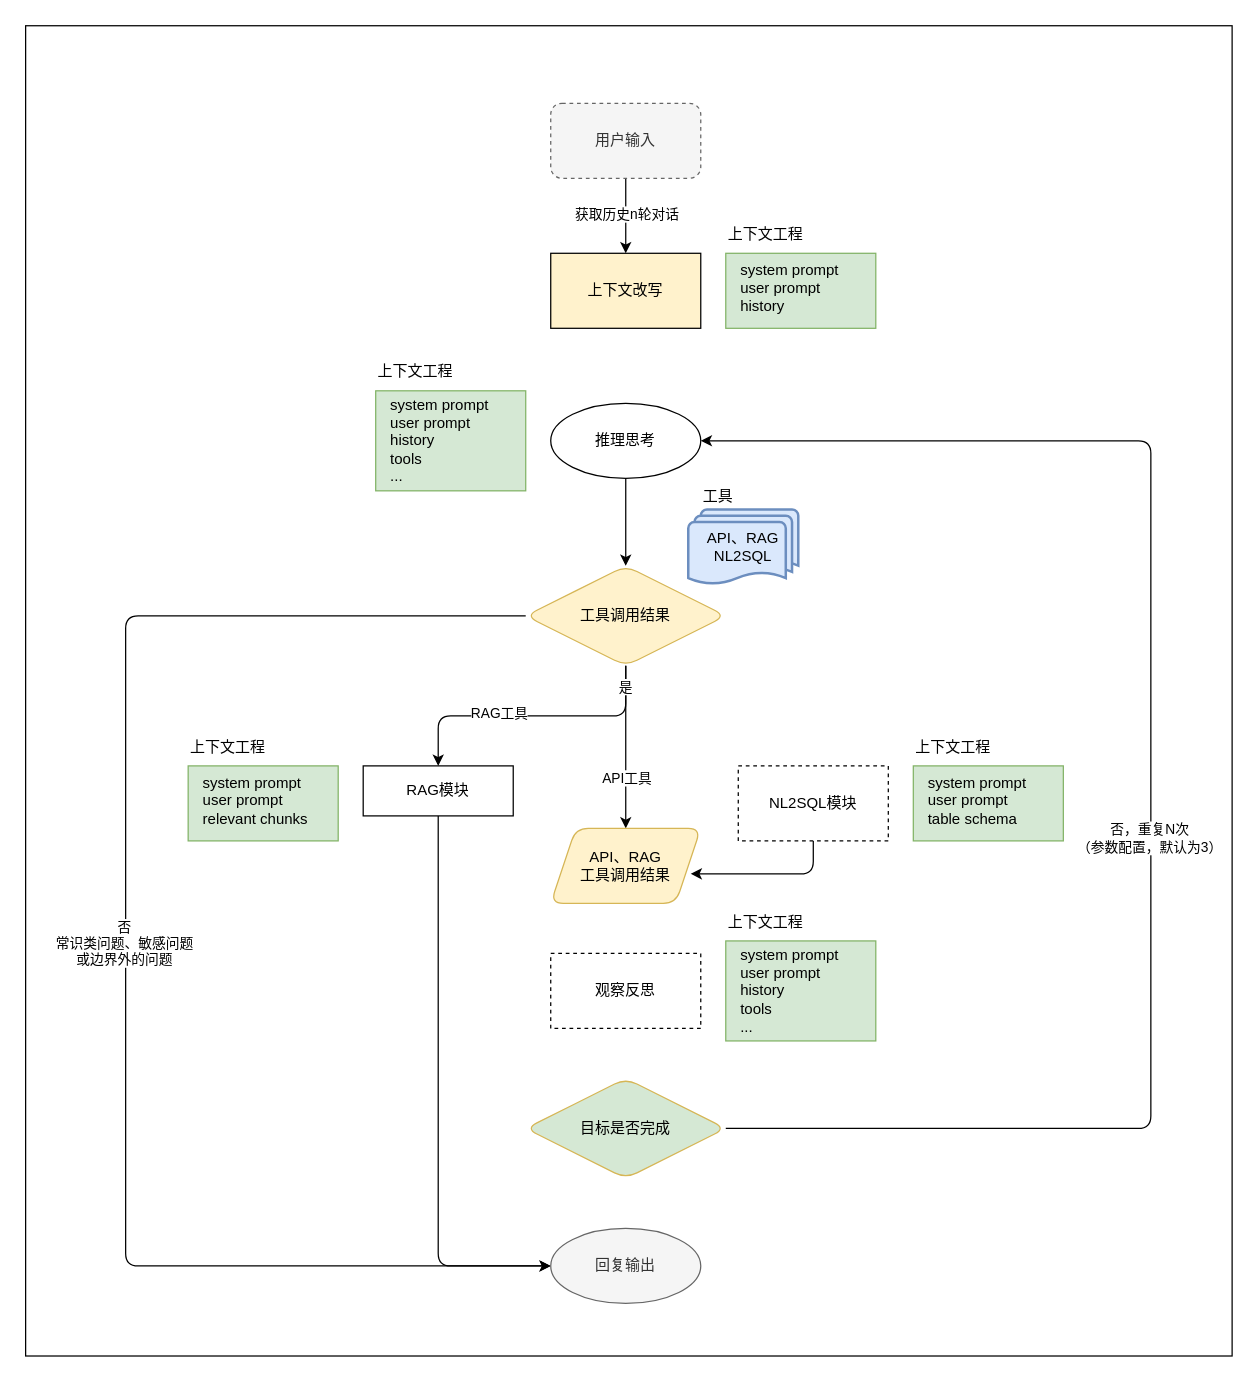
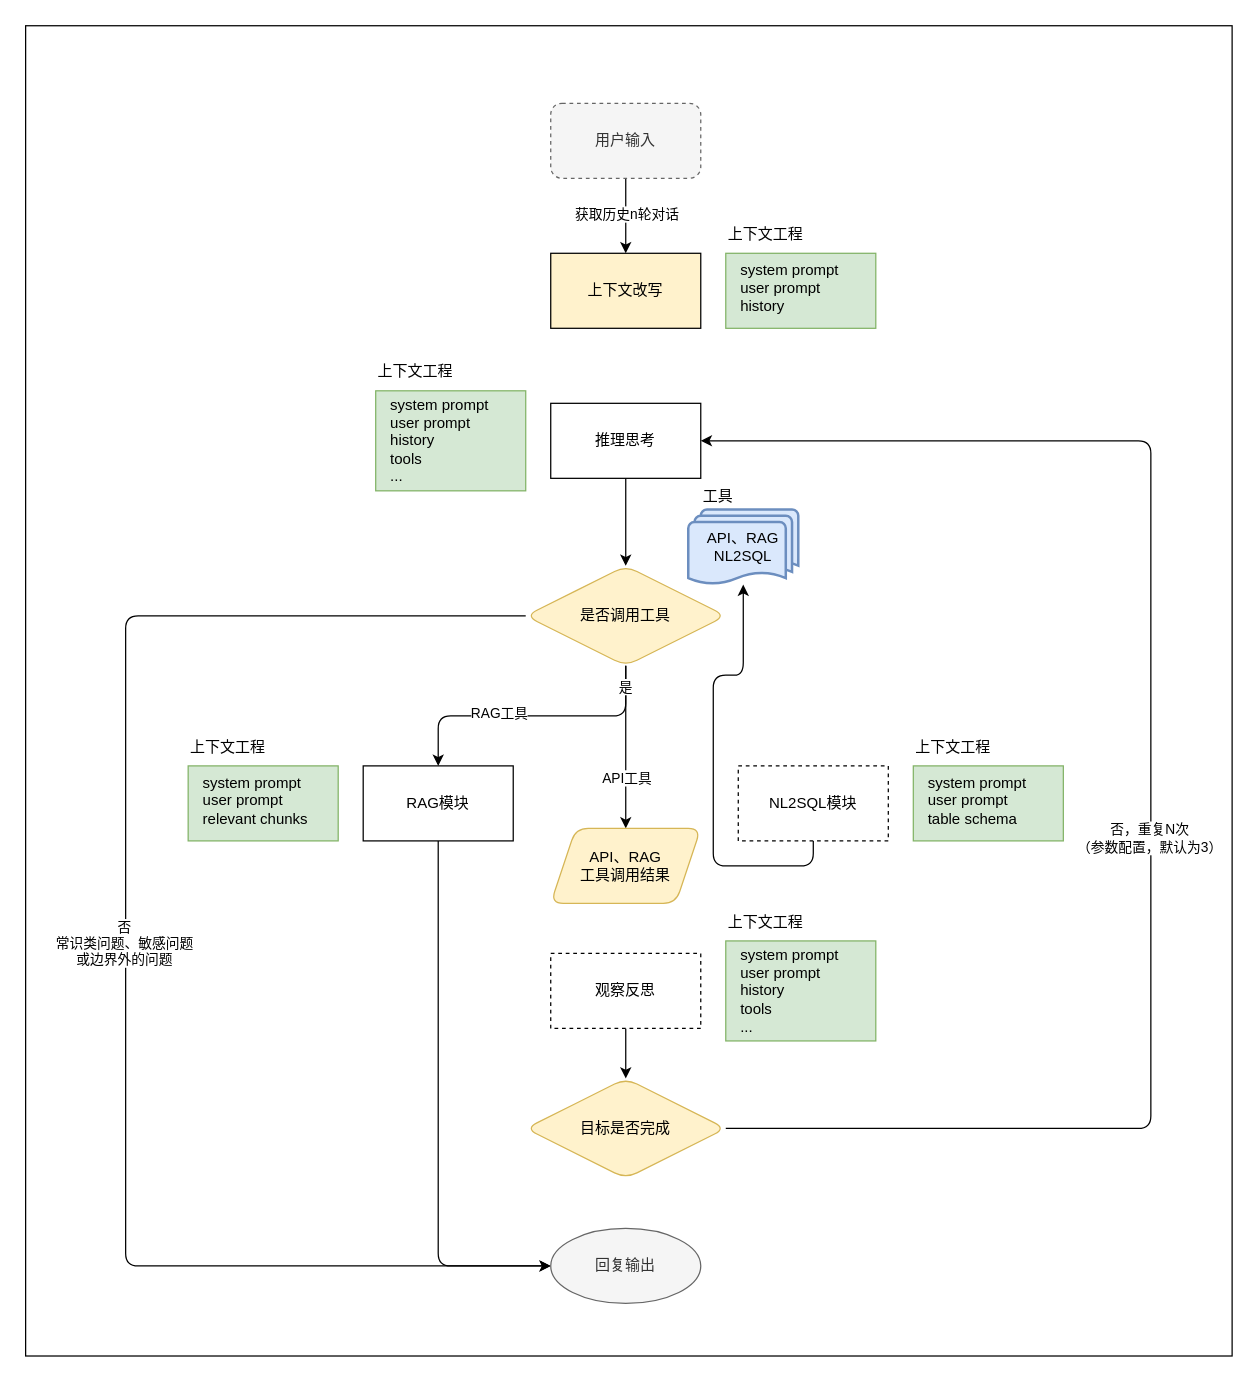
(626, 441) -> (626, 441)
(626, 616) -> (626, 616)
(438, 791) -> (438, 803)
(760, 874) -> (713, 769)
none -> (626, 1049)
(626, 1128) -> (626, 1128)
